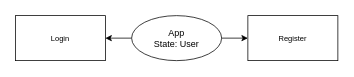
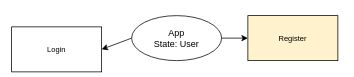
(60, 38) -> (57, 49)
(293, 38) -> (293, 38)
